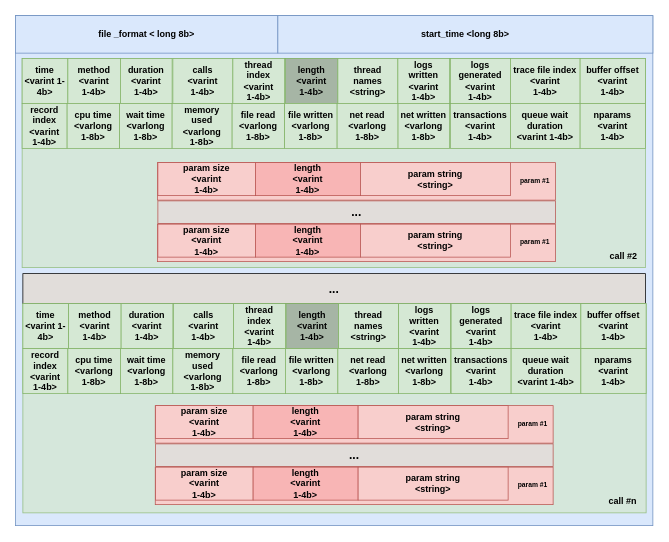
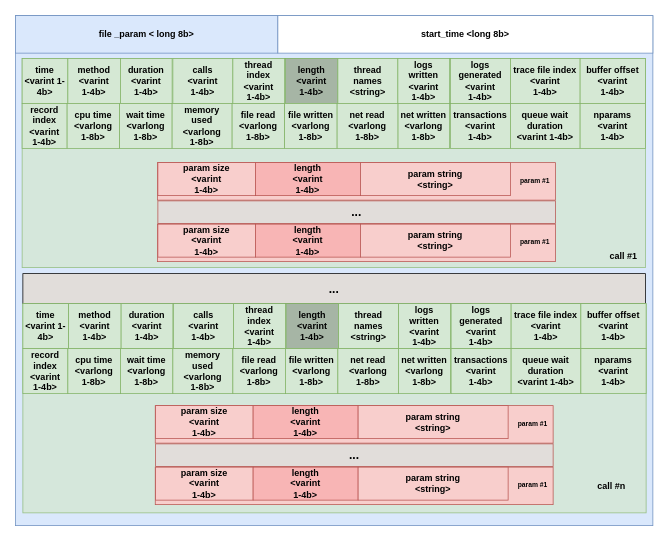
(147, 34) -> (147, 34)
(465, 34) -> (465, 34)
(624, 256) -> (624, 256)
(623, 501) -> (612, 486)
